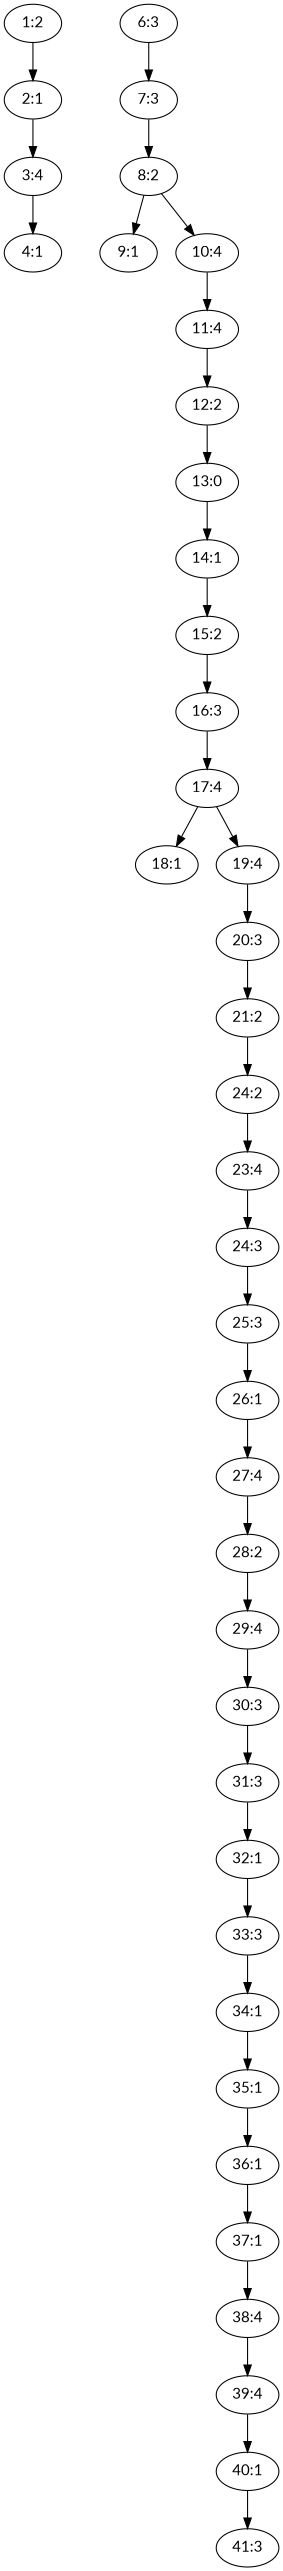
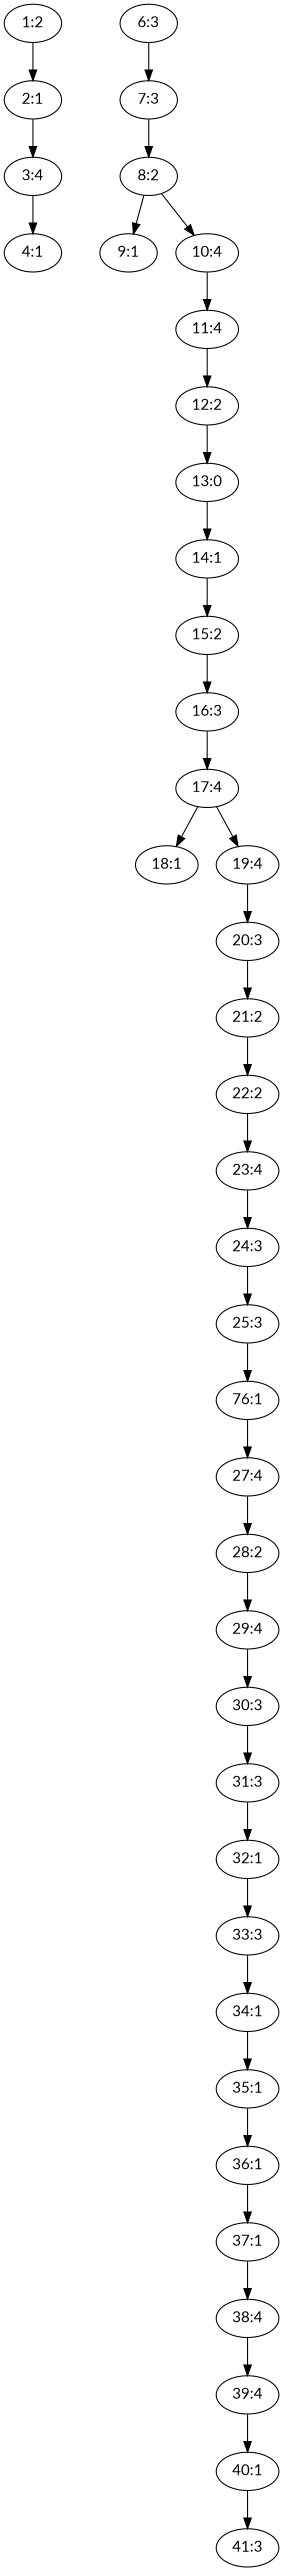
(248, 1094) -> (248, 1094)
(248, 1400) -> (248, 1400)
